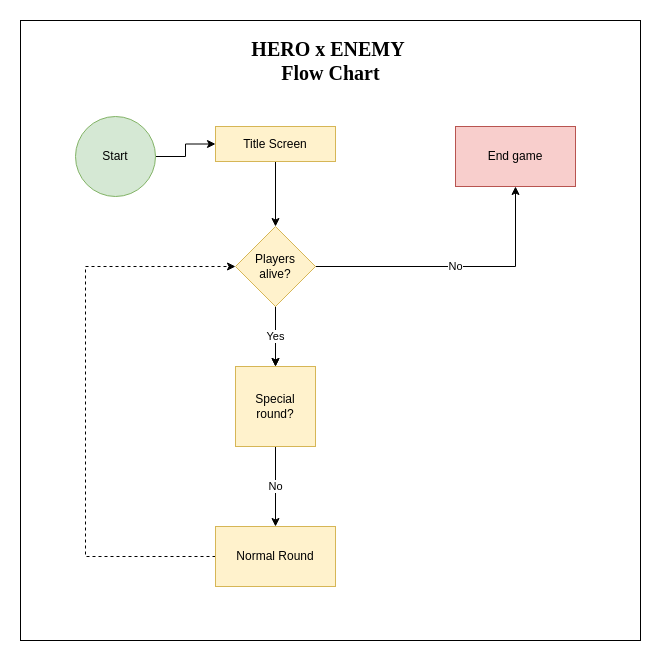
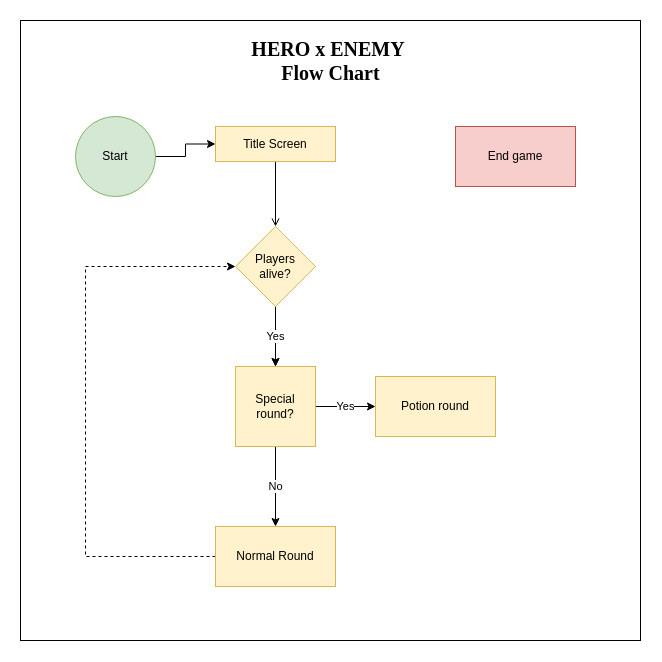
(276, 218) -> (276, 219)
(452, 267) -> none
none -> (342, 407)
none -> (436, 407)
